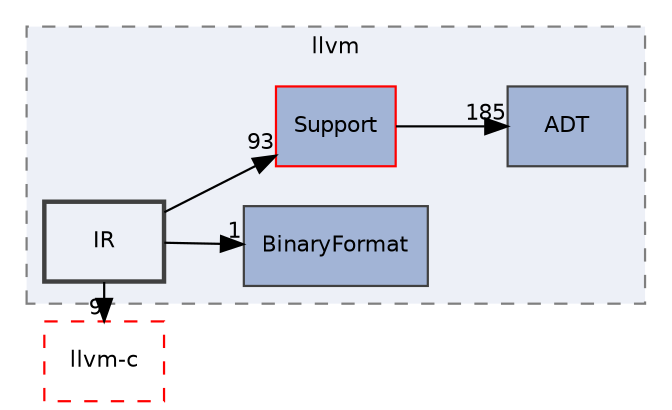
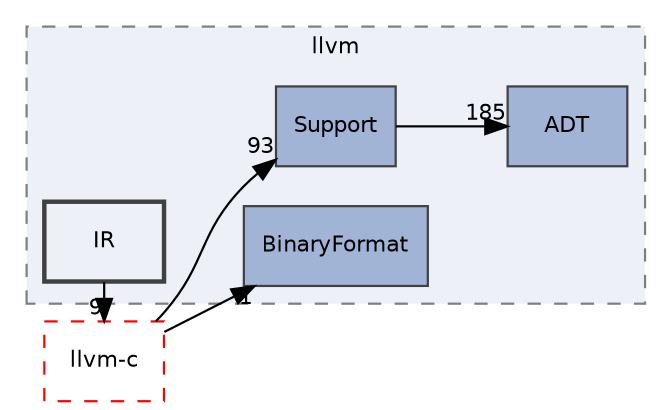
(336, 126) -> (336, 126)
(210, 189) -> (204, 245)
(192, 243) -> (192, 318)
